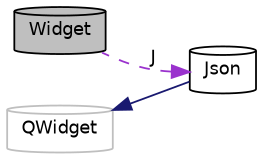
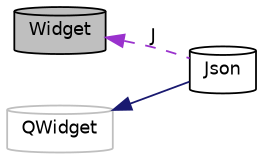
(136, 66) -> (157, 48)
